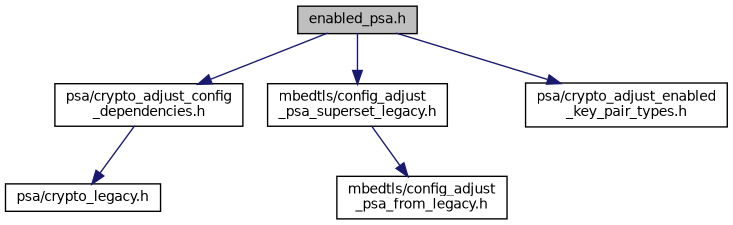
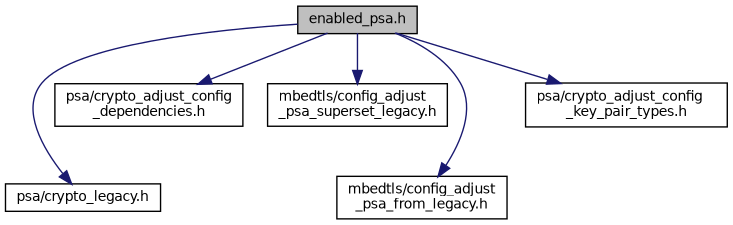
(626, 105) -> (626, 105)
(386, 146) -> (461, 85)
(117, 149) -> (116, 49)
